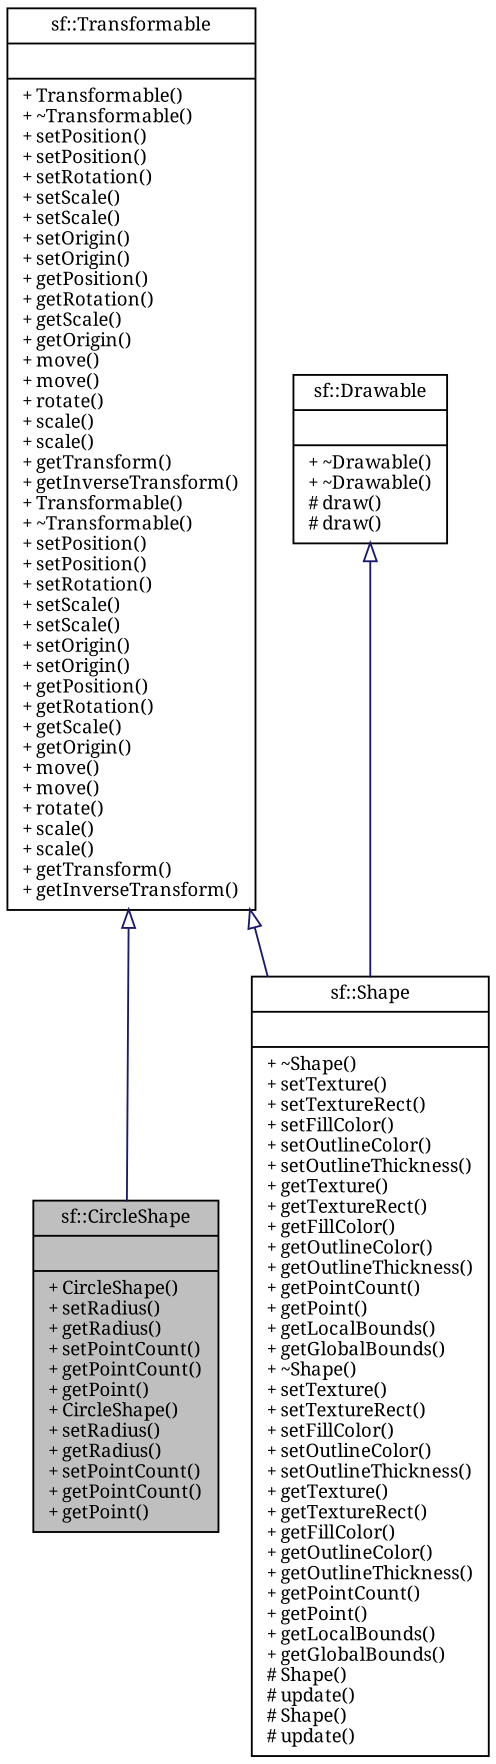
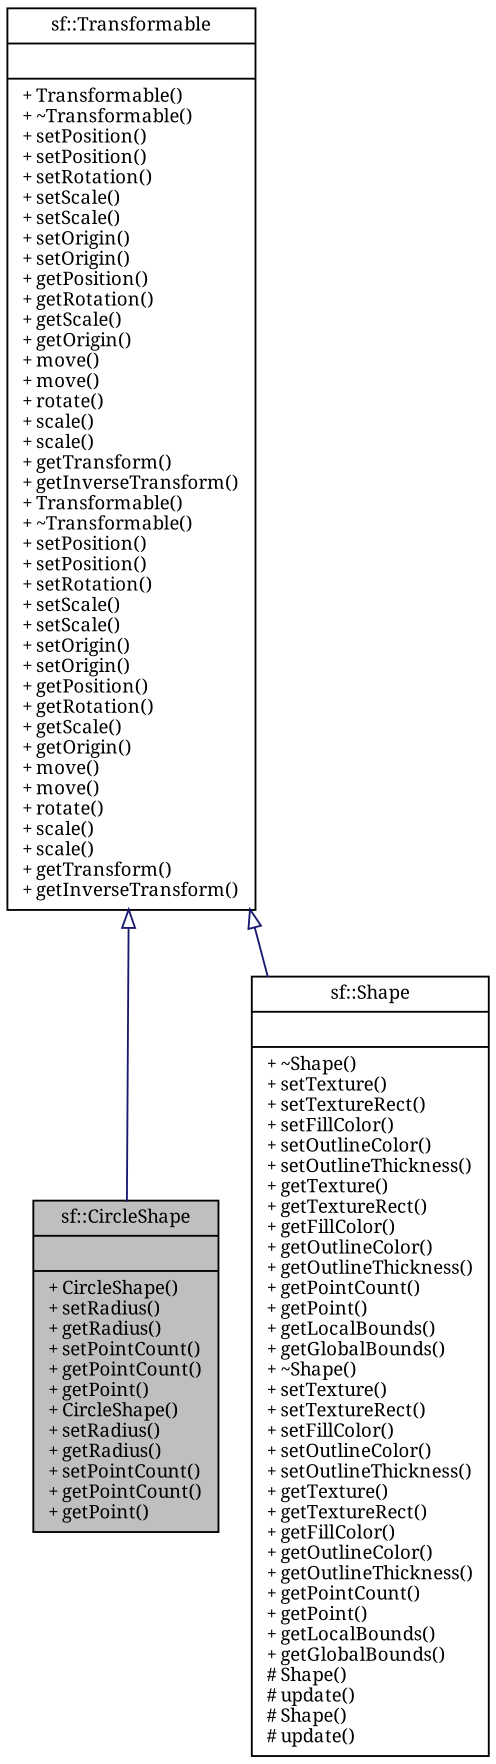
(370, 459) -> none
